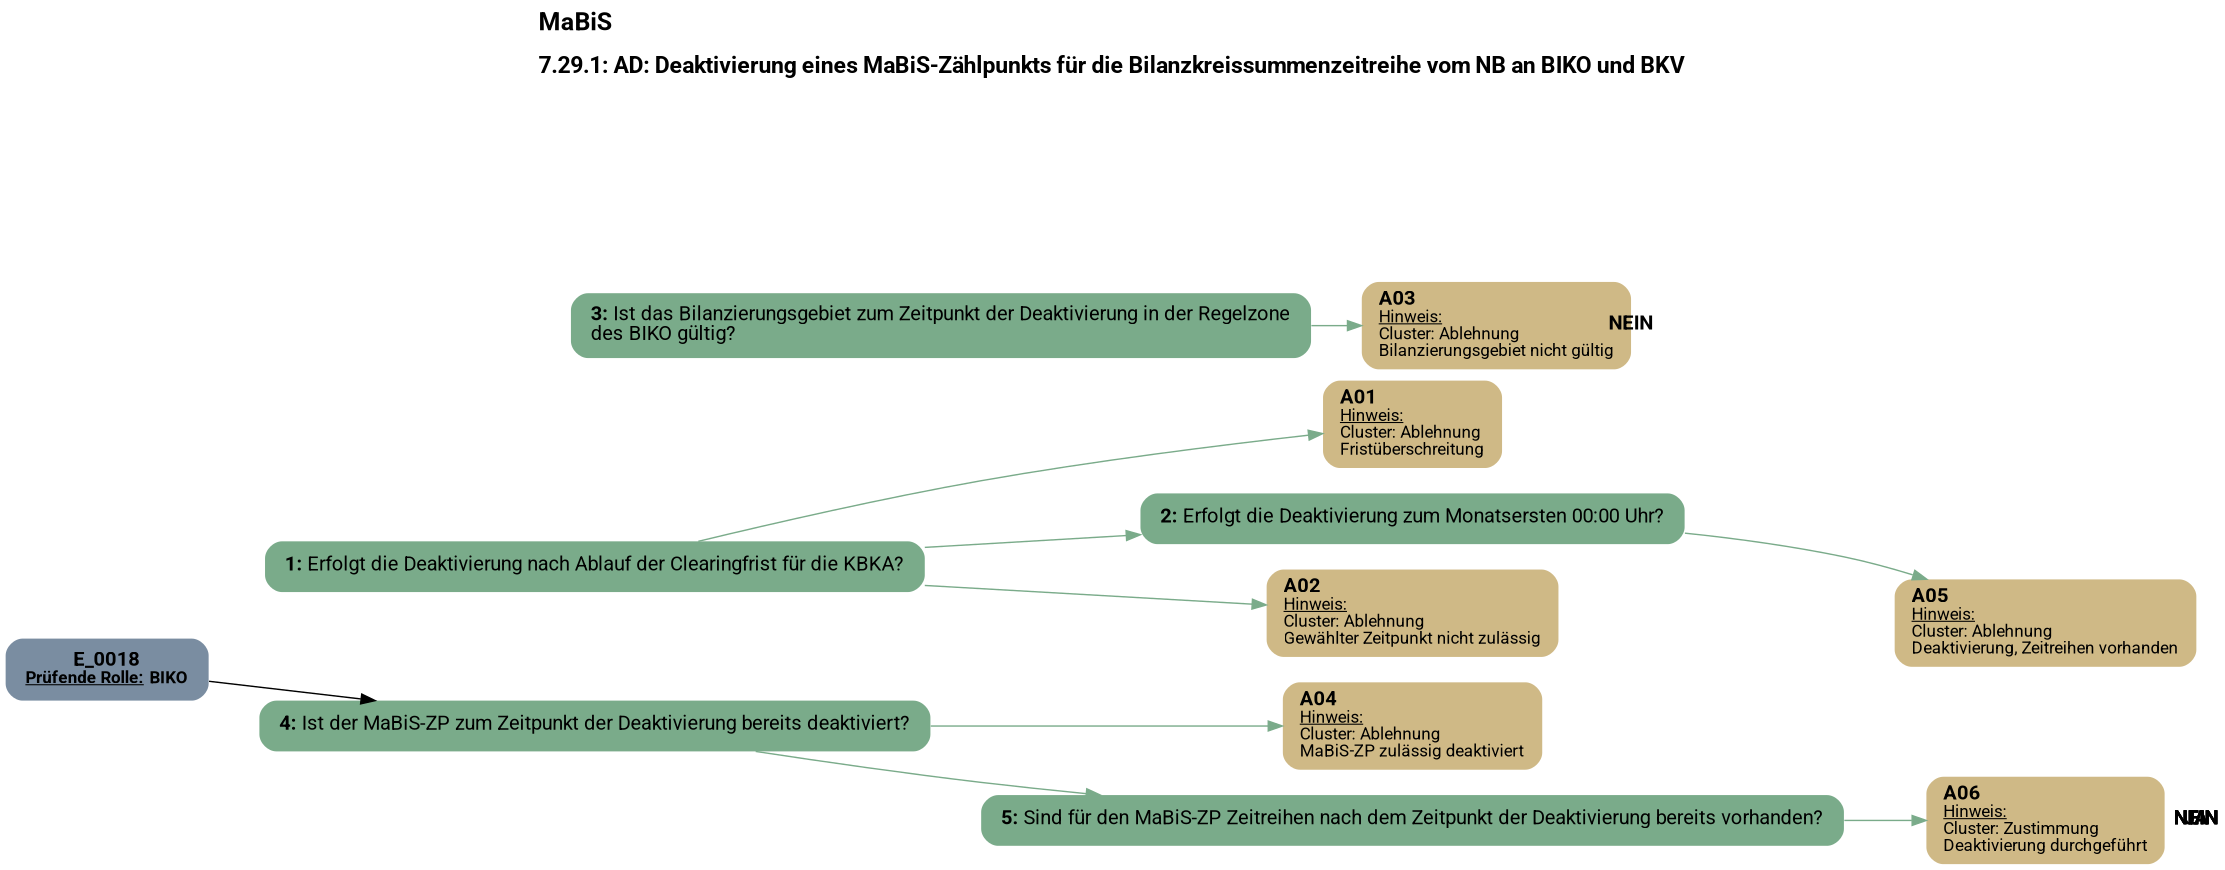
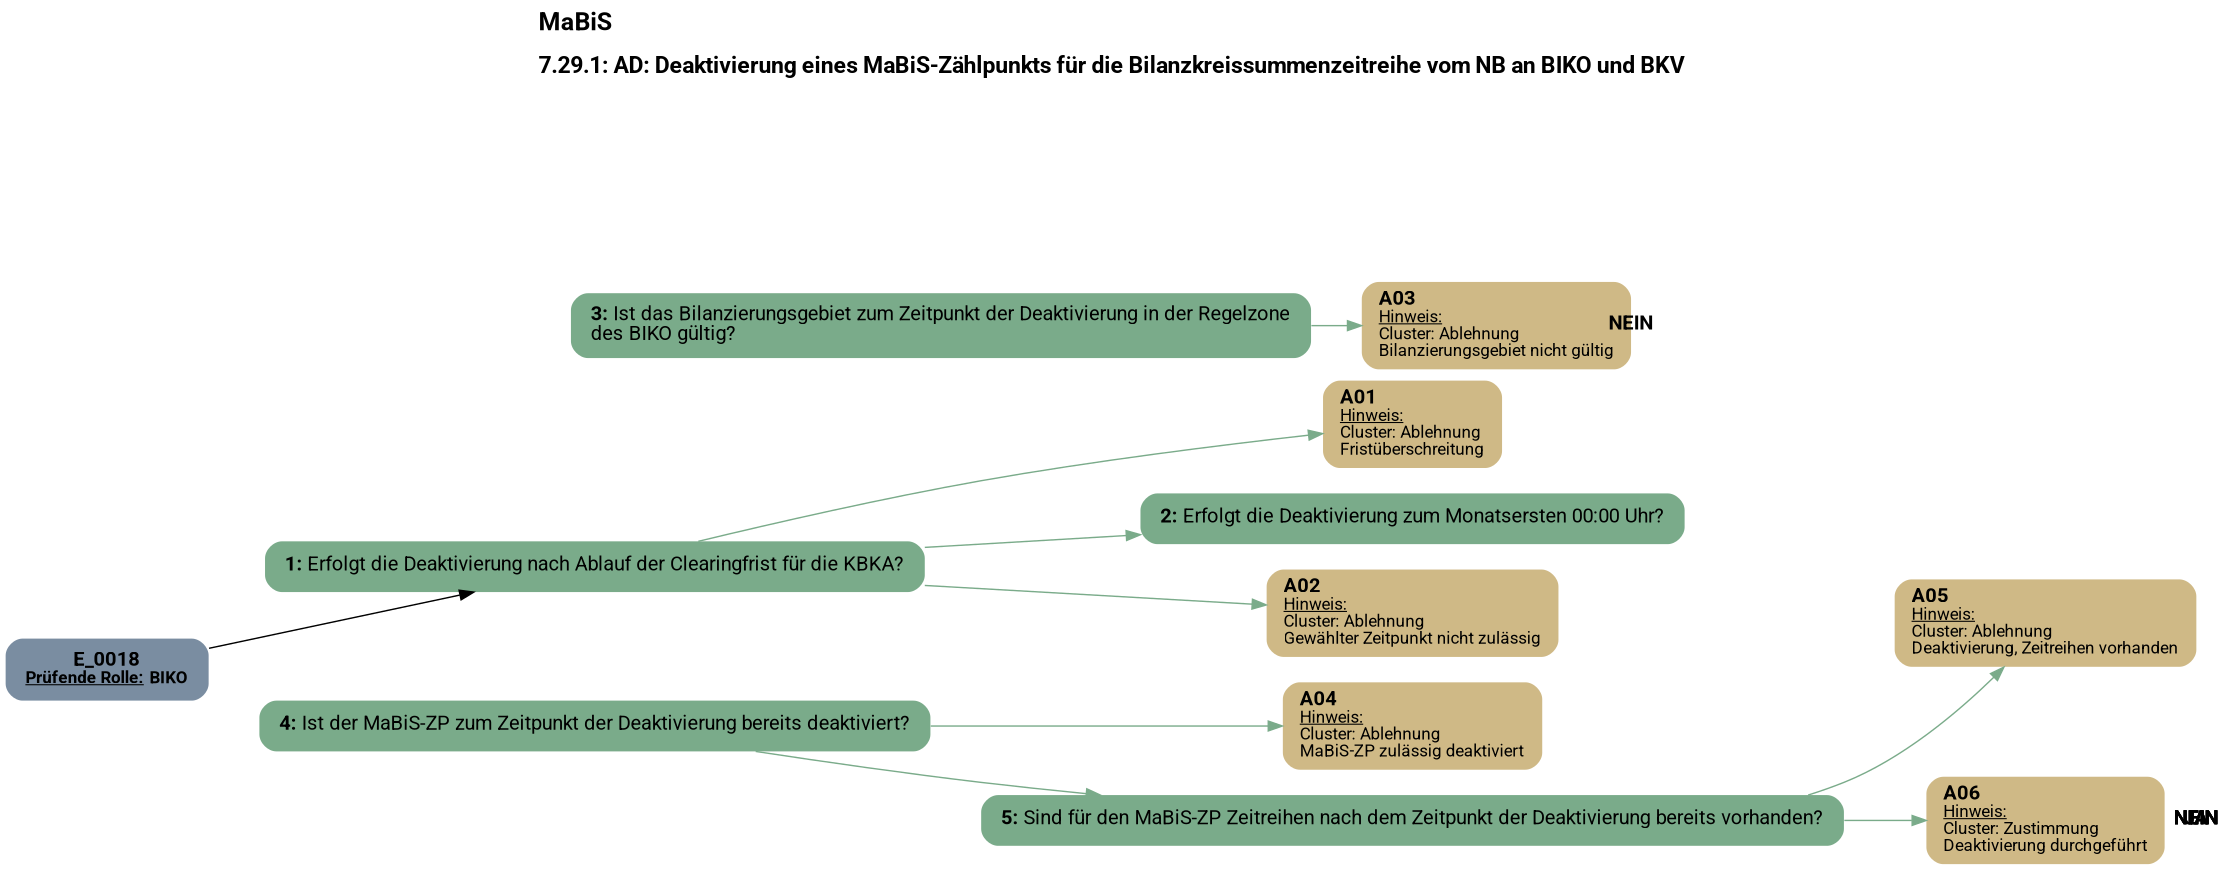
(1800, 549) -> (1908, 748)
(285, 690) -> (334, 622)
